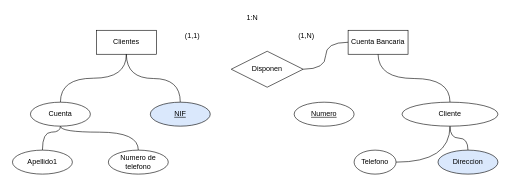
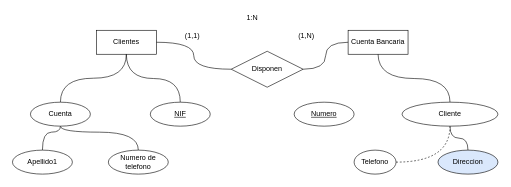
none -> (194, 56)
(180, 114) -> (180, 114)
(428, 158) -> (428, 158)
